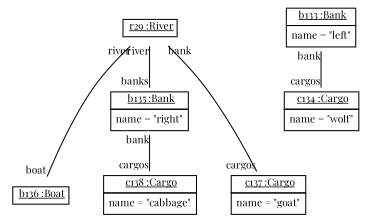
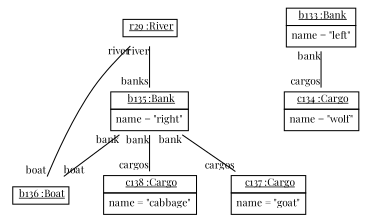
(218, 105) -> (209, 153)
none -> (92, 156)
